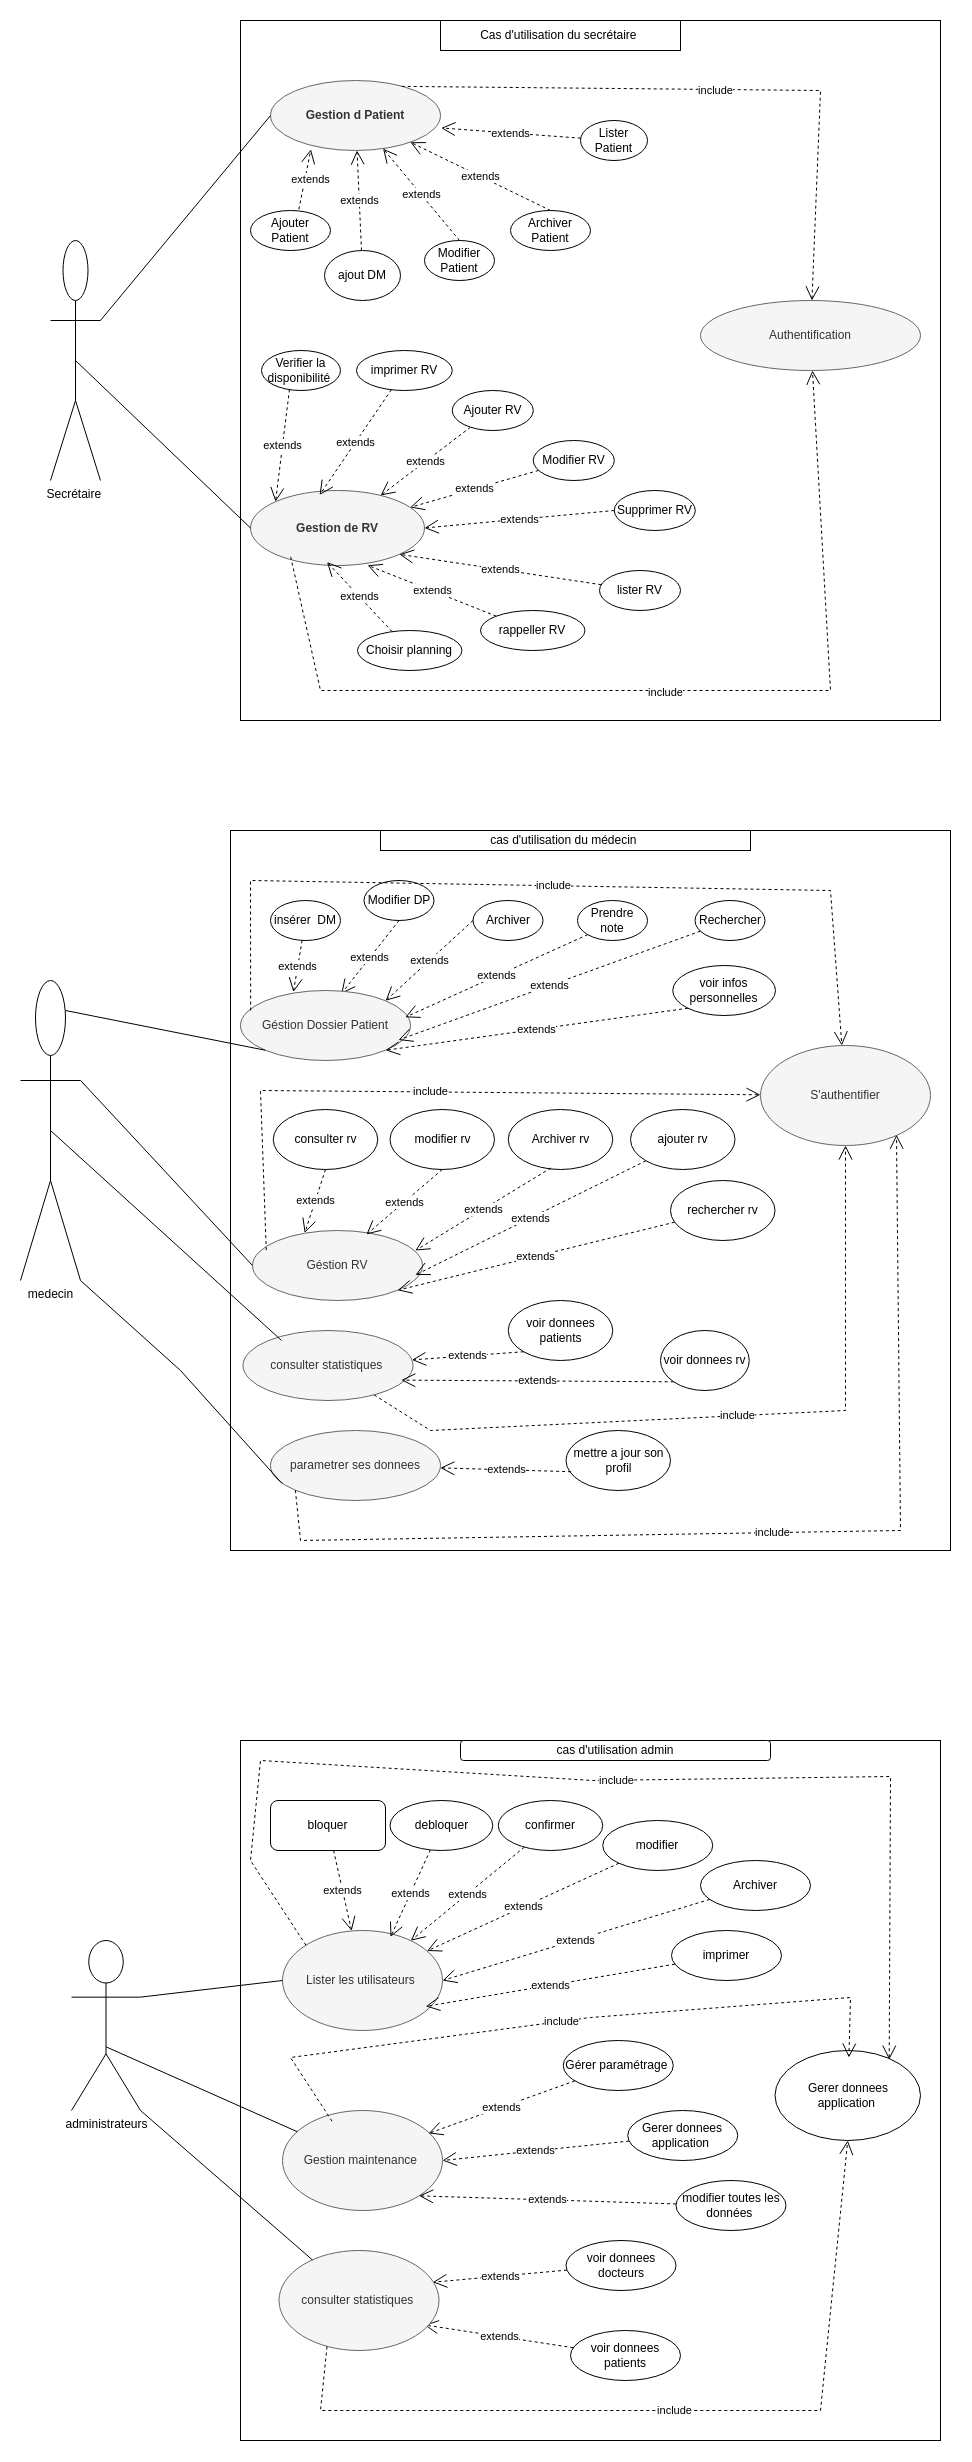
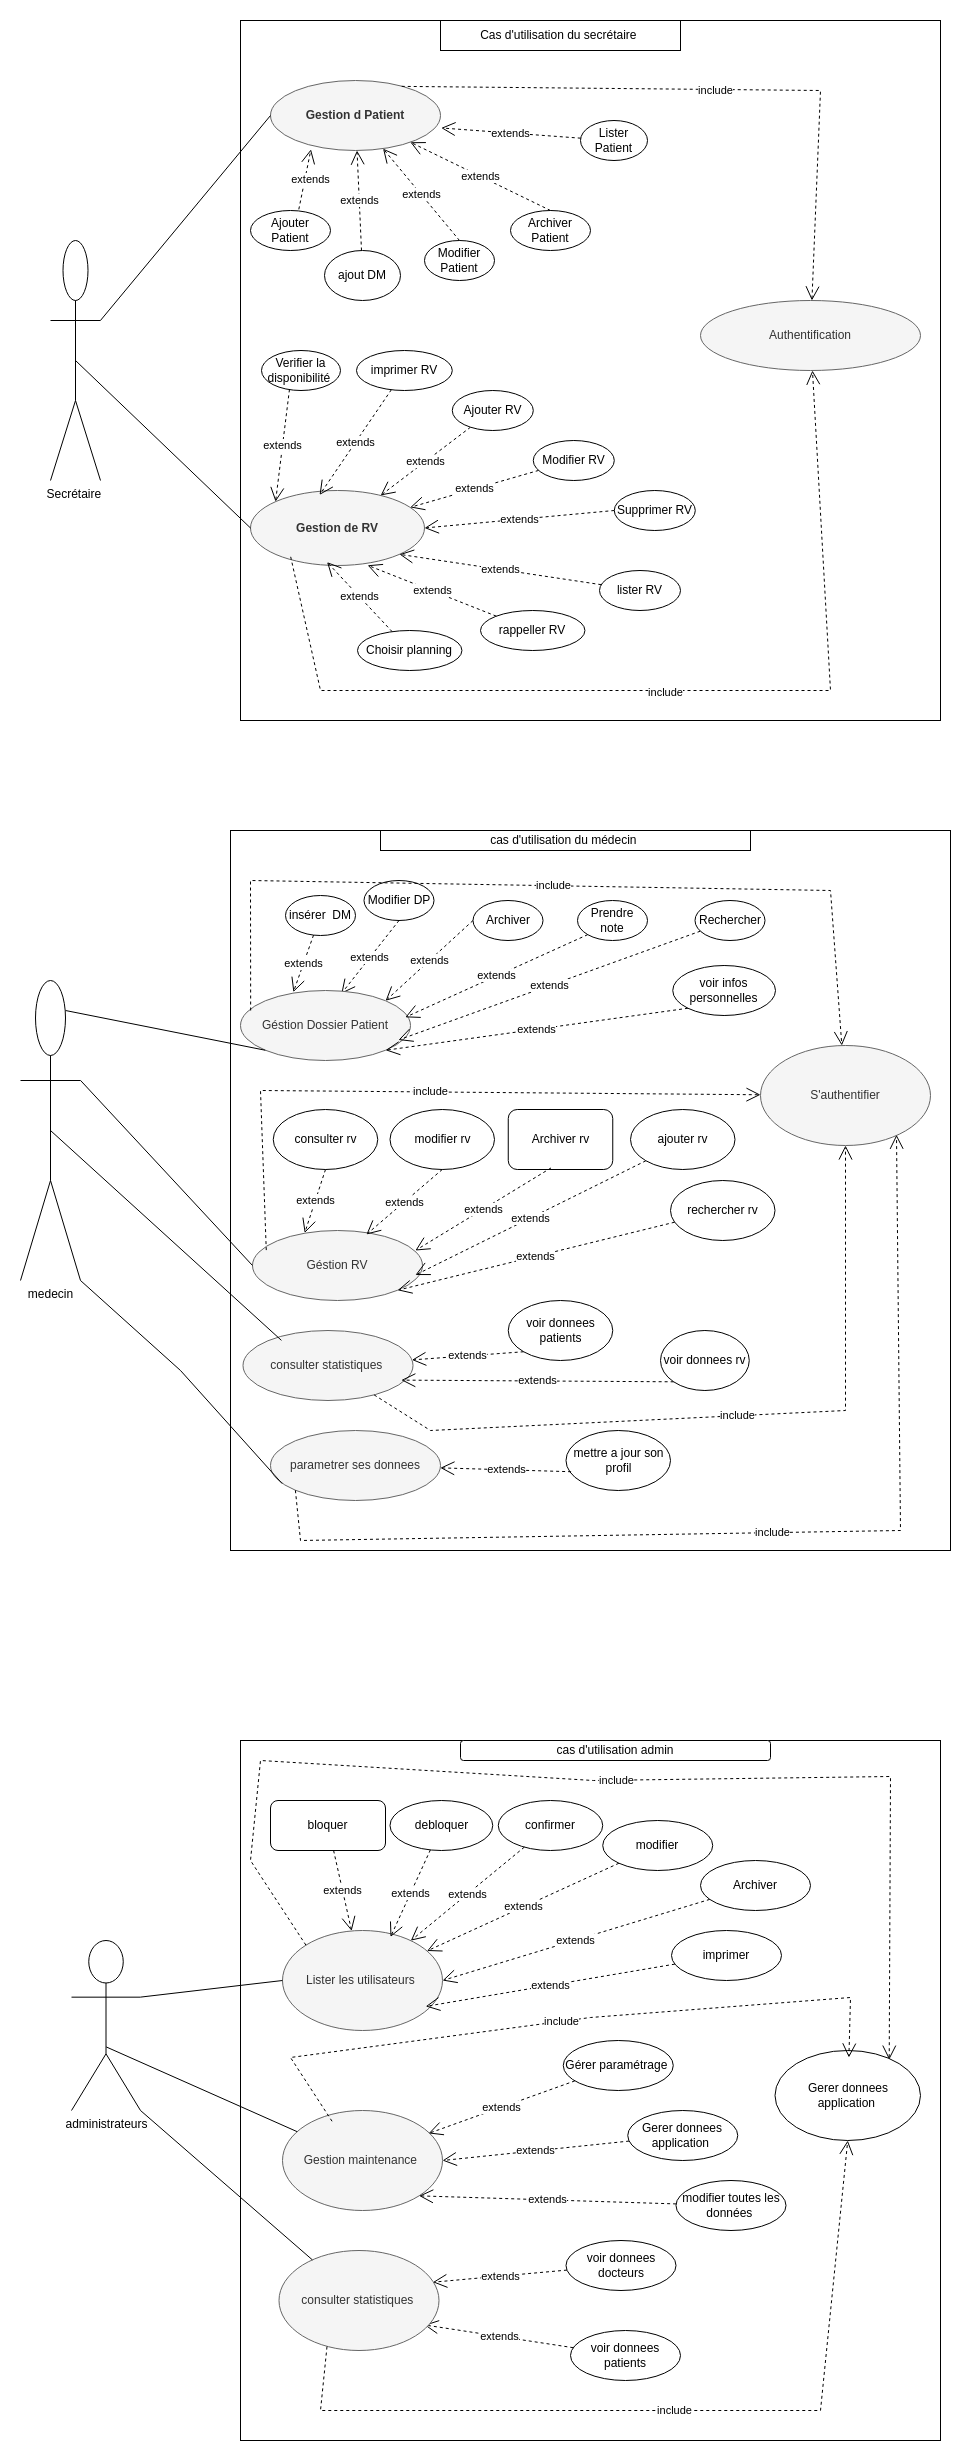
(306, 921) -> (321, 916)
(561, 1140) -> (561, 1140)
